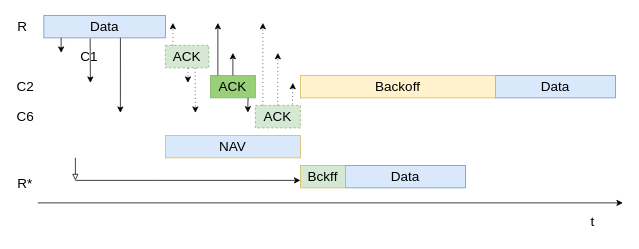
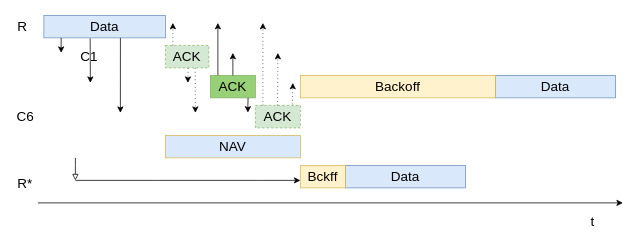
(30, 87) -> none
(323, 177) -> (323, 177)
